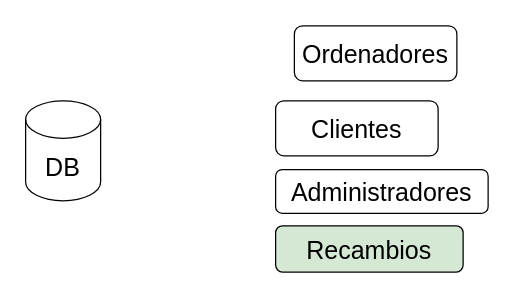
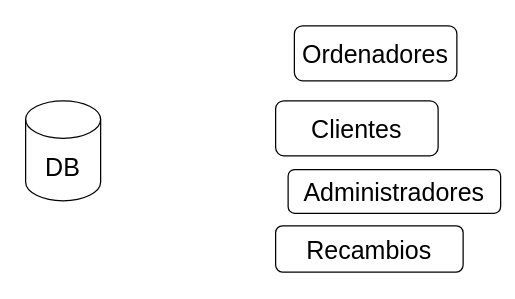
(382, 191) -> (394, 191)
(369, 249) -> (369, 249)
